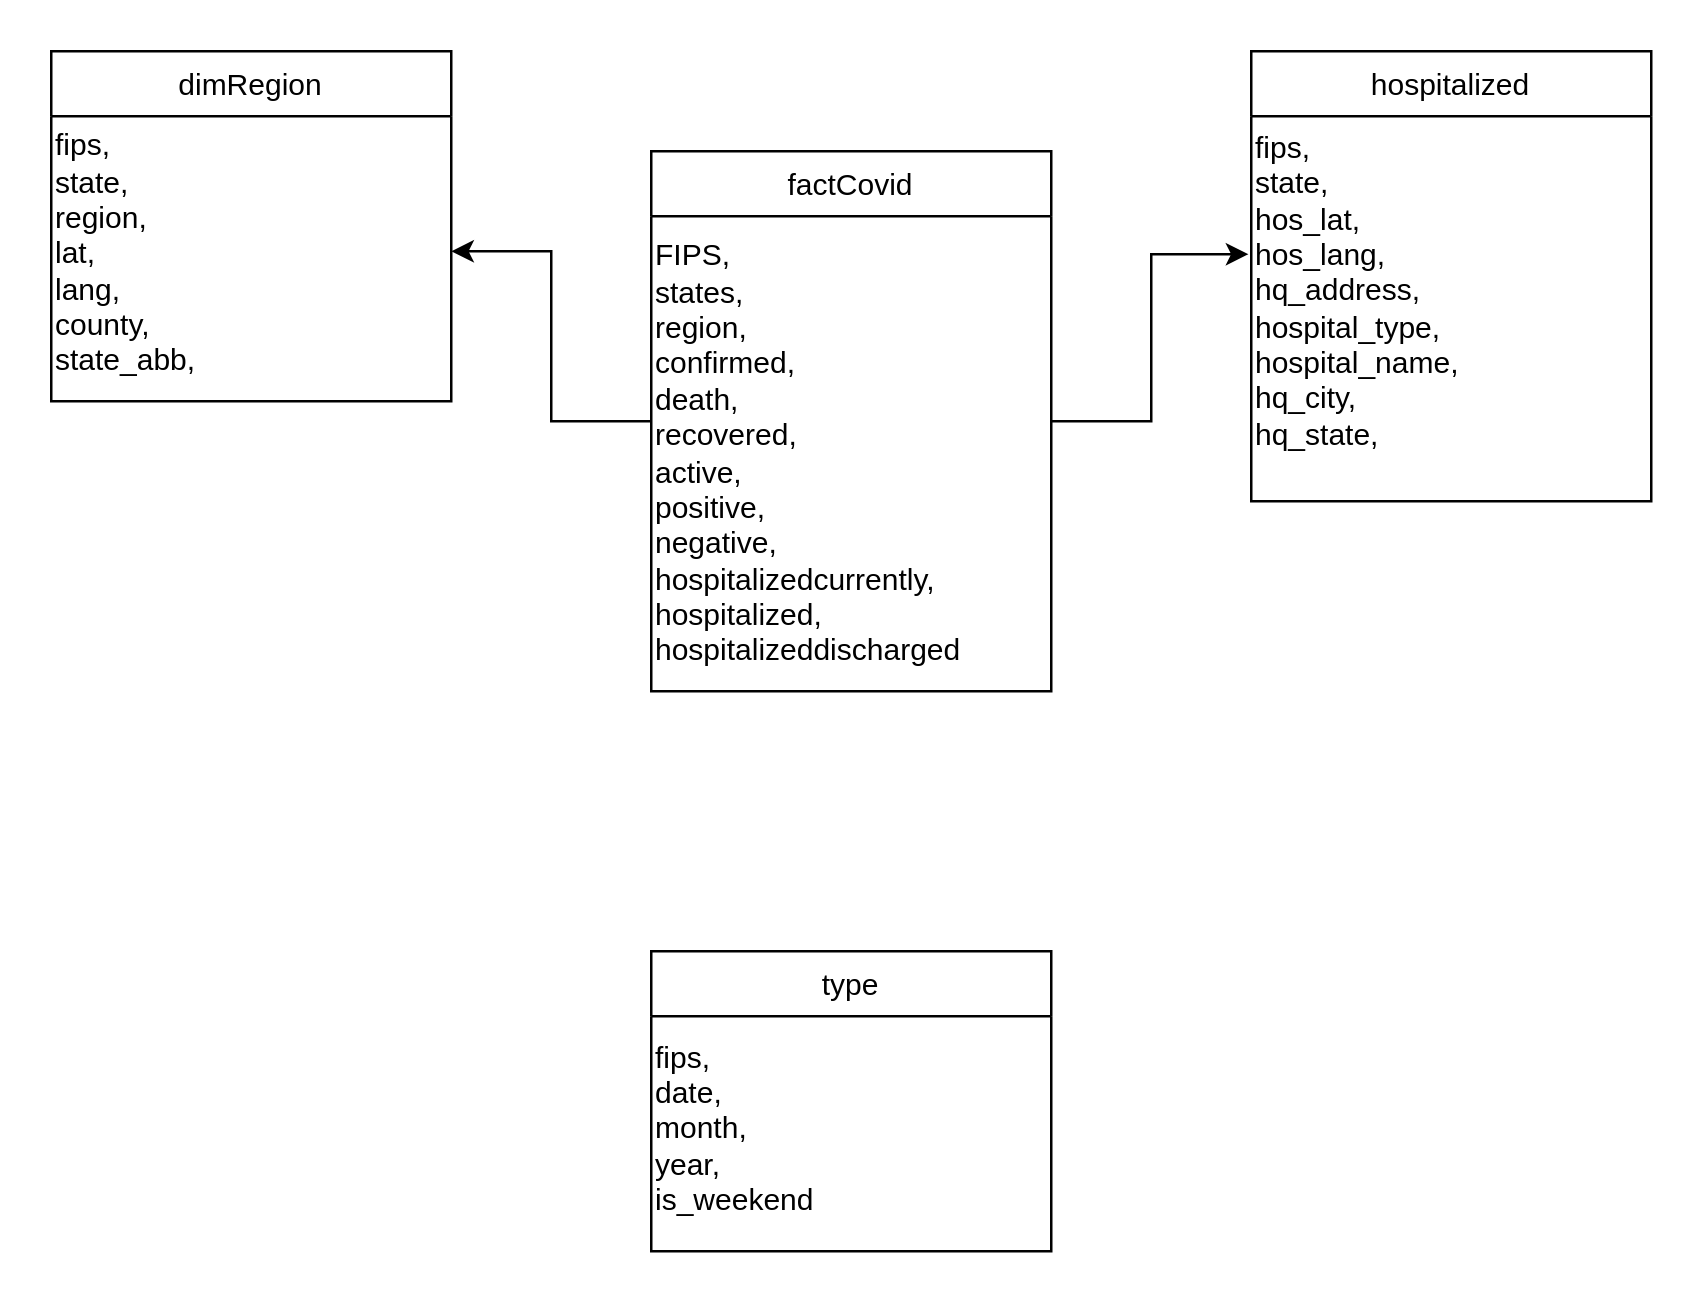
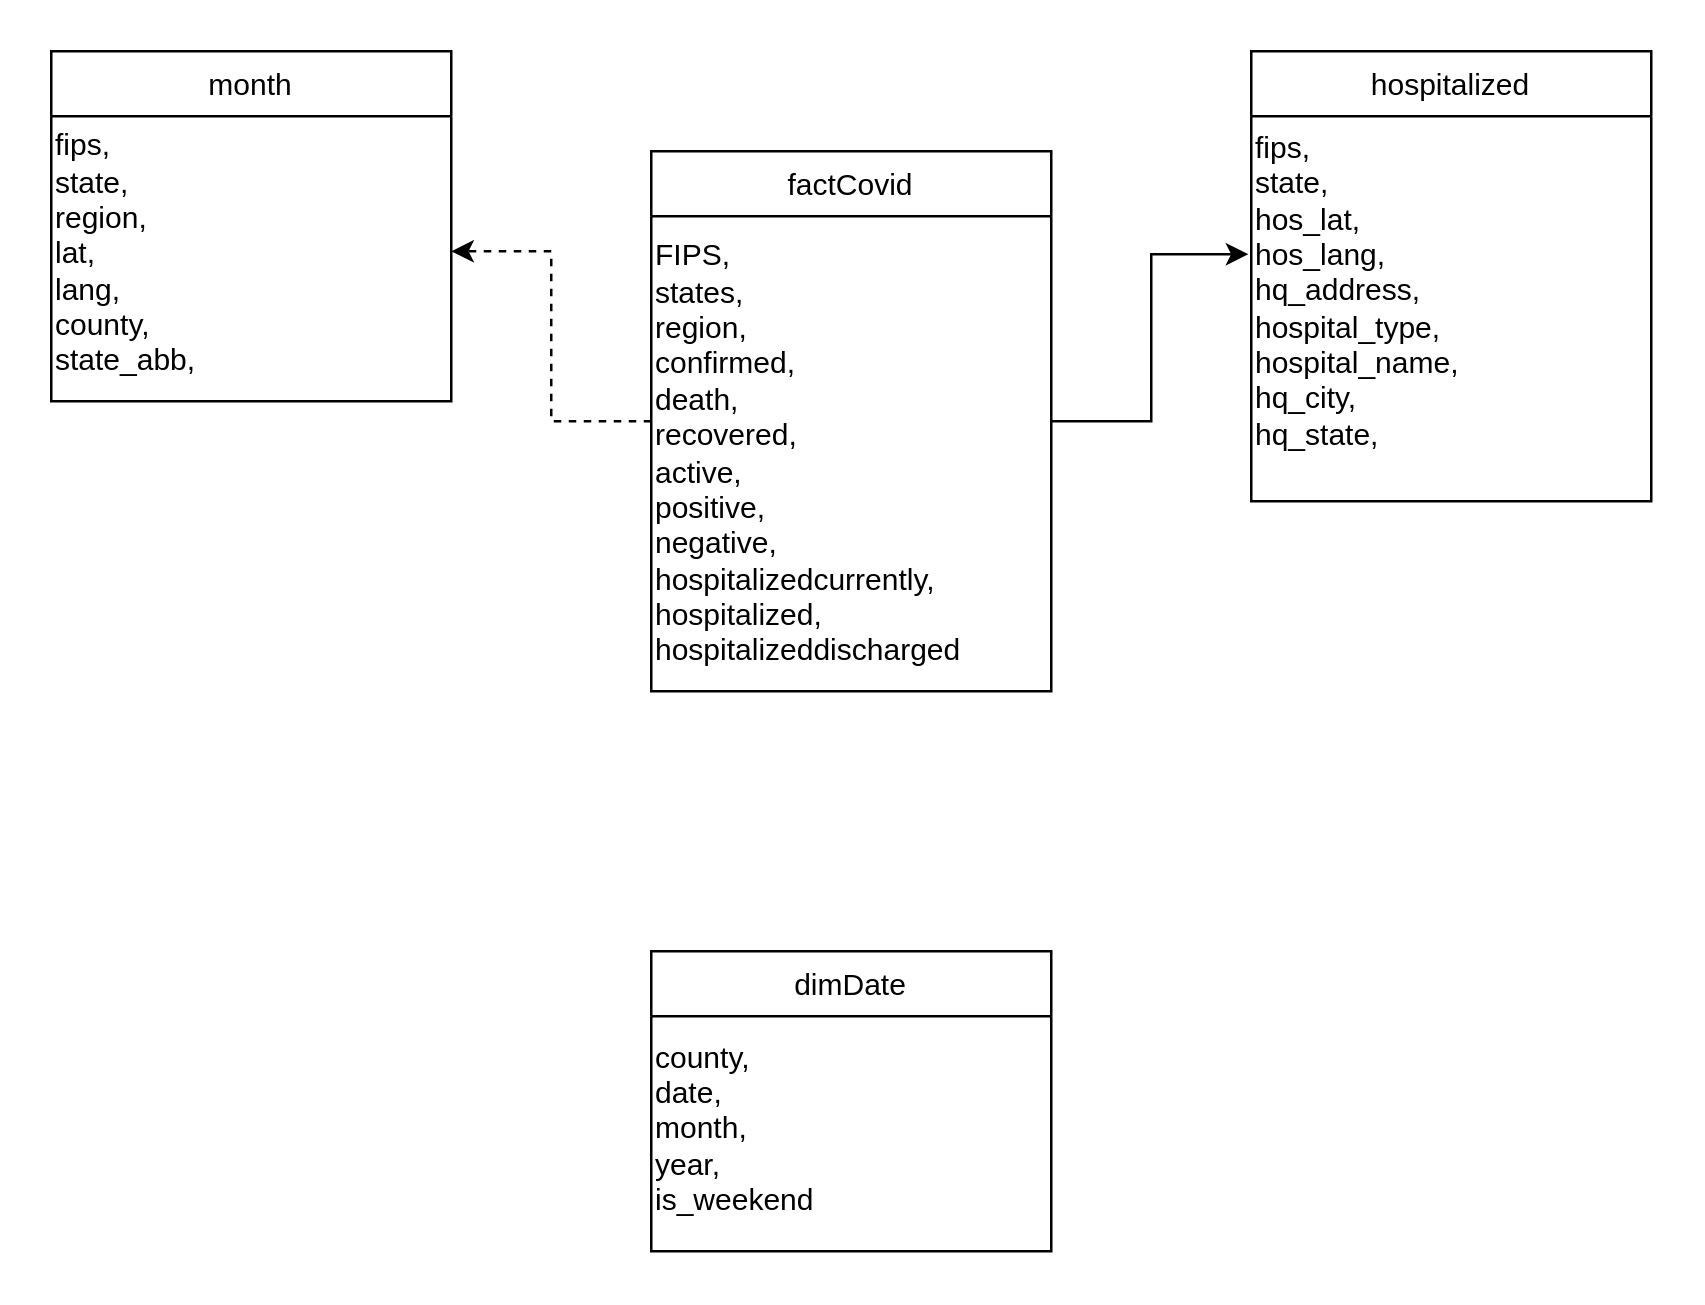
(250, 85) -> (250, 85)
(551, 345) -> (551, 345)
(850, 985) -> (850, 985)
(736, 1129) -> (736, 1129)
